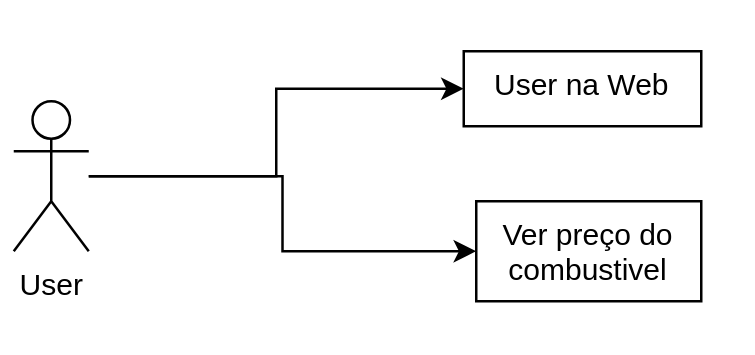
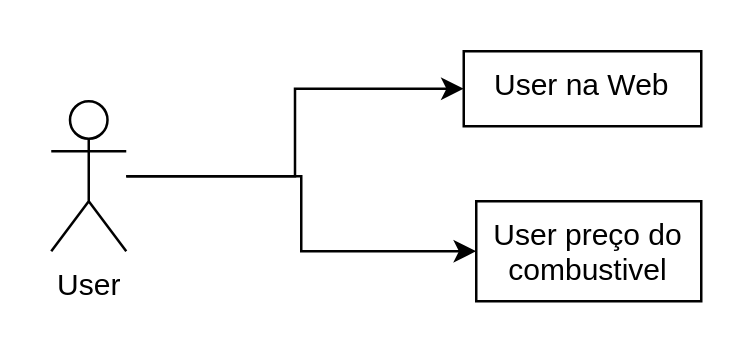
(51, 176) -> (89, 176)
(589, 255) -> (589, 255)
